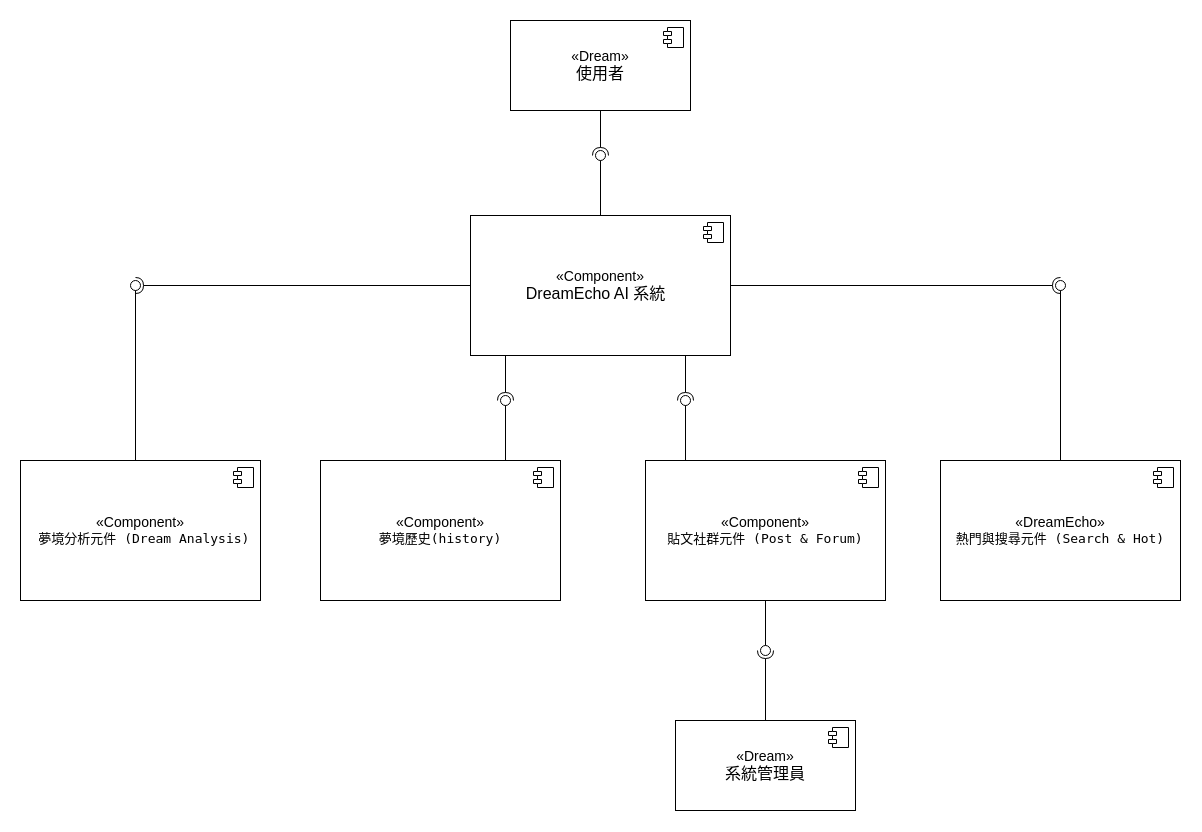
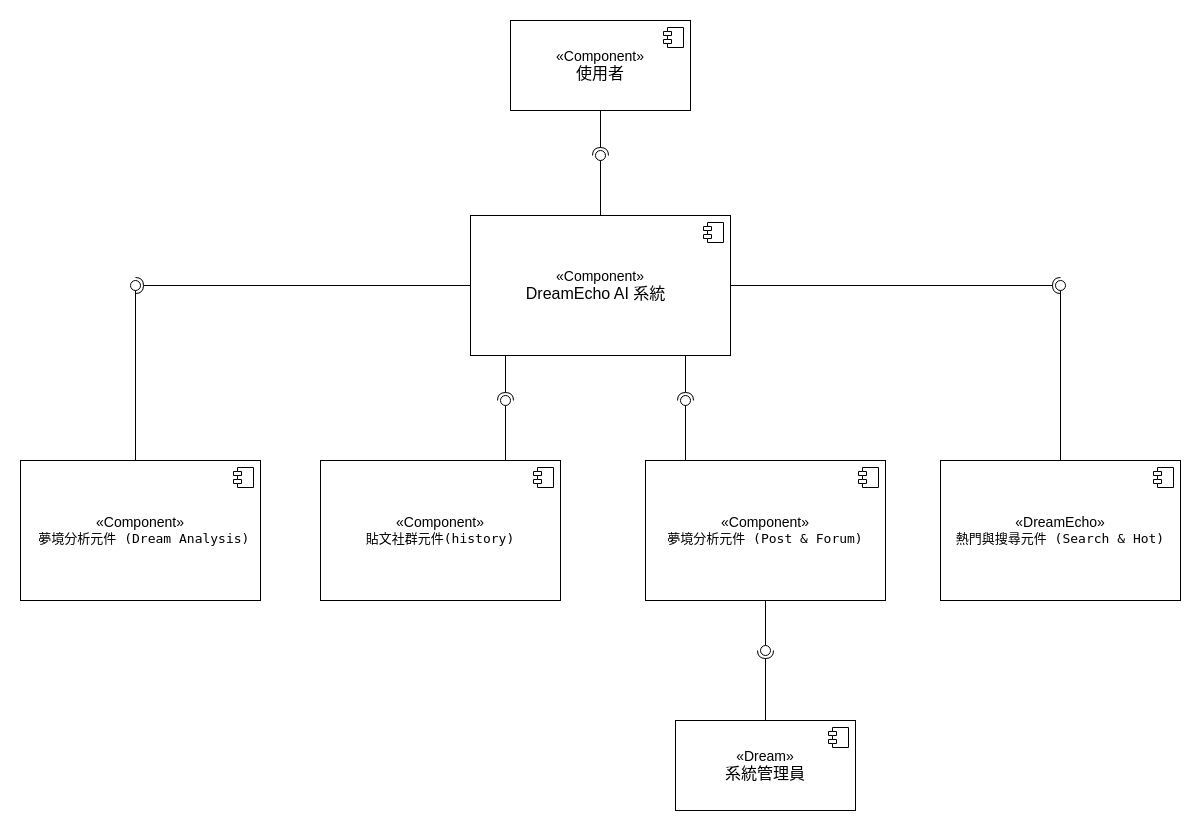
(601, 66) -> (601, 66)
(441, 531) -> (441, 531)
(766, 531) -> (766, 531)
